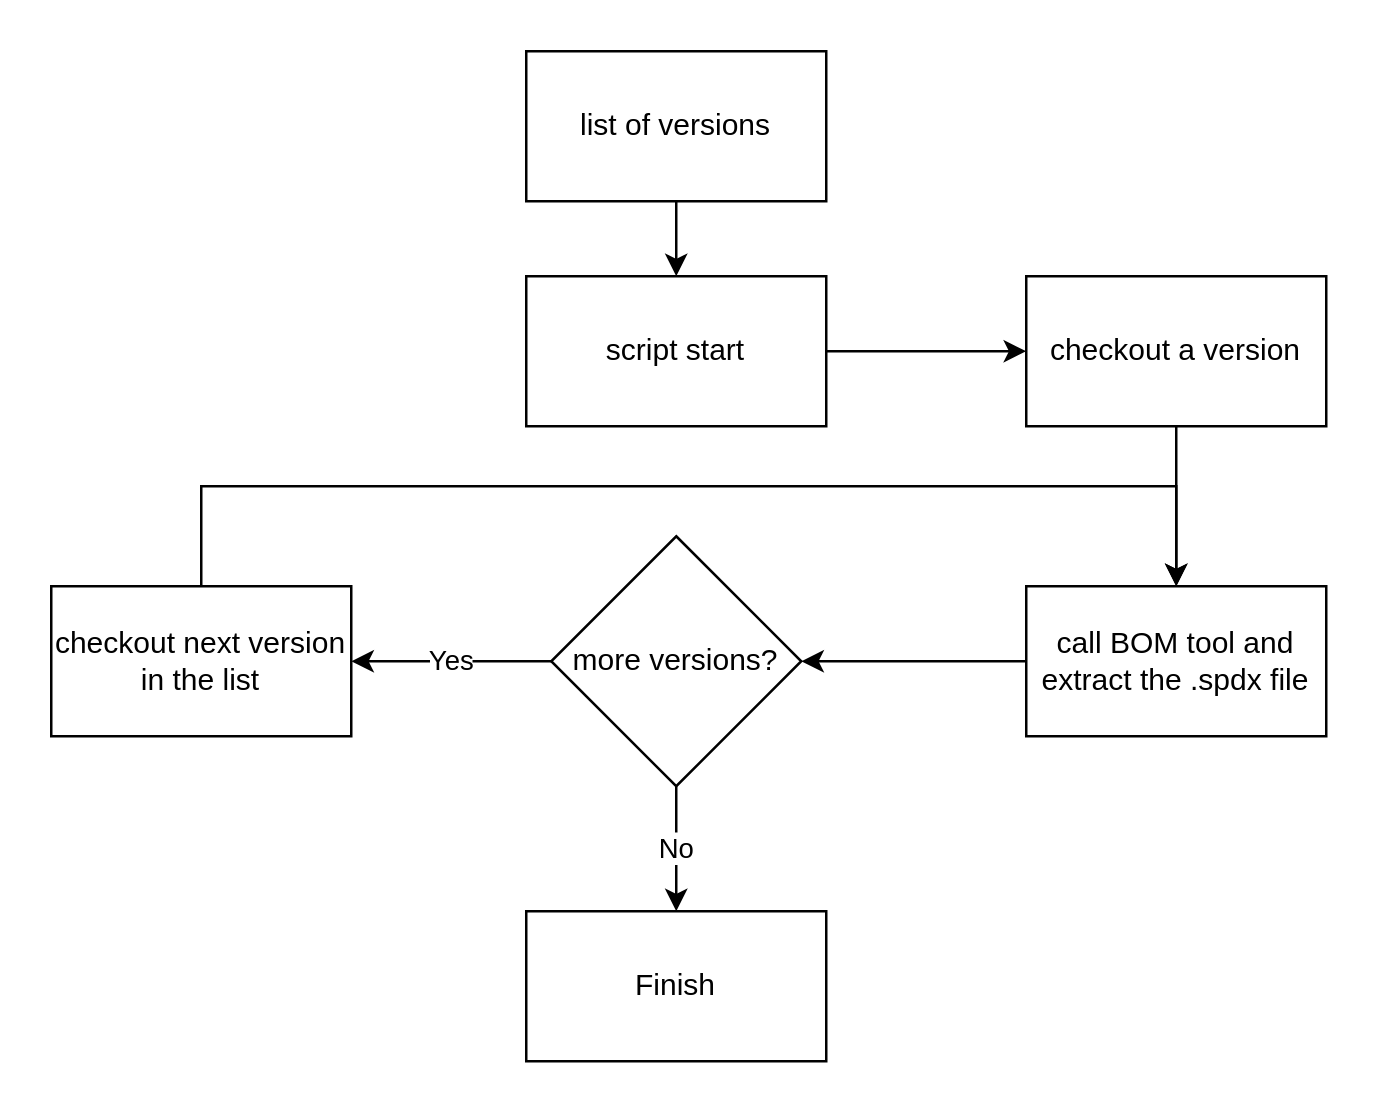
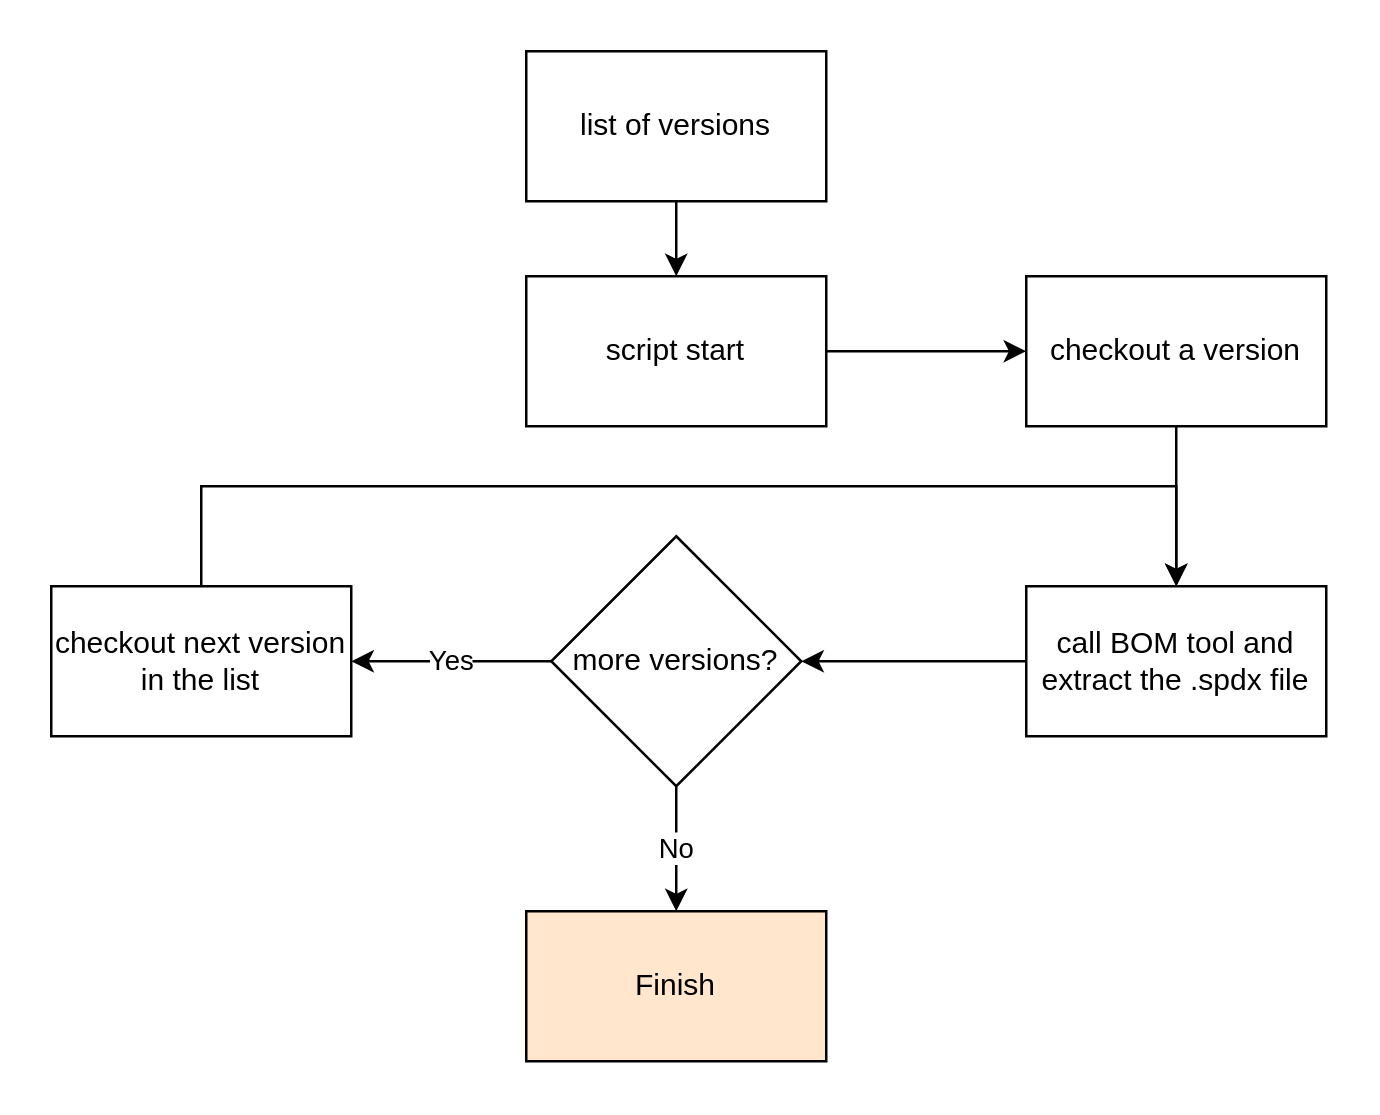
(676, 986) -> (676, 986)
